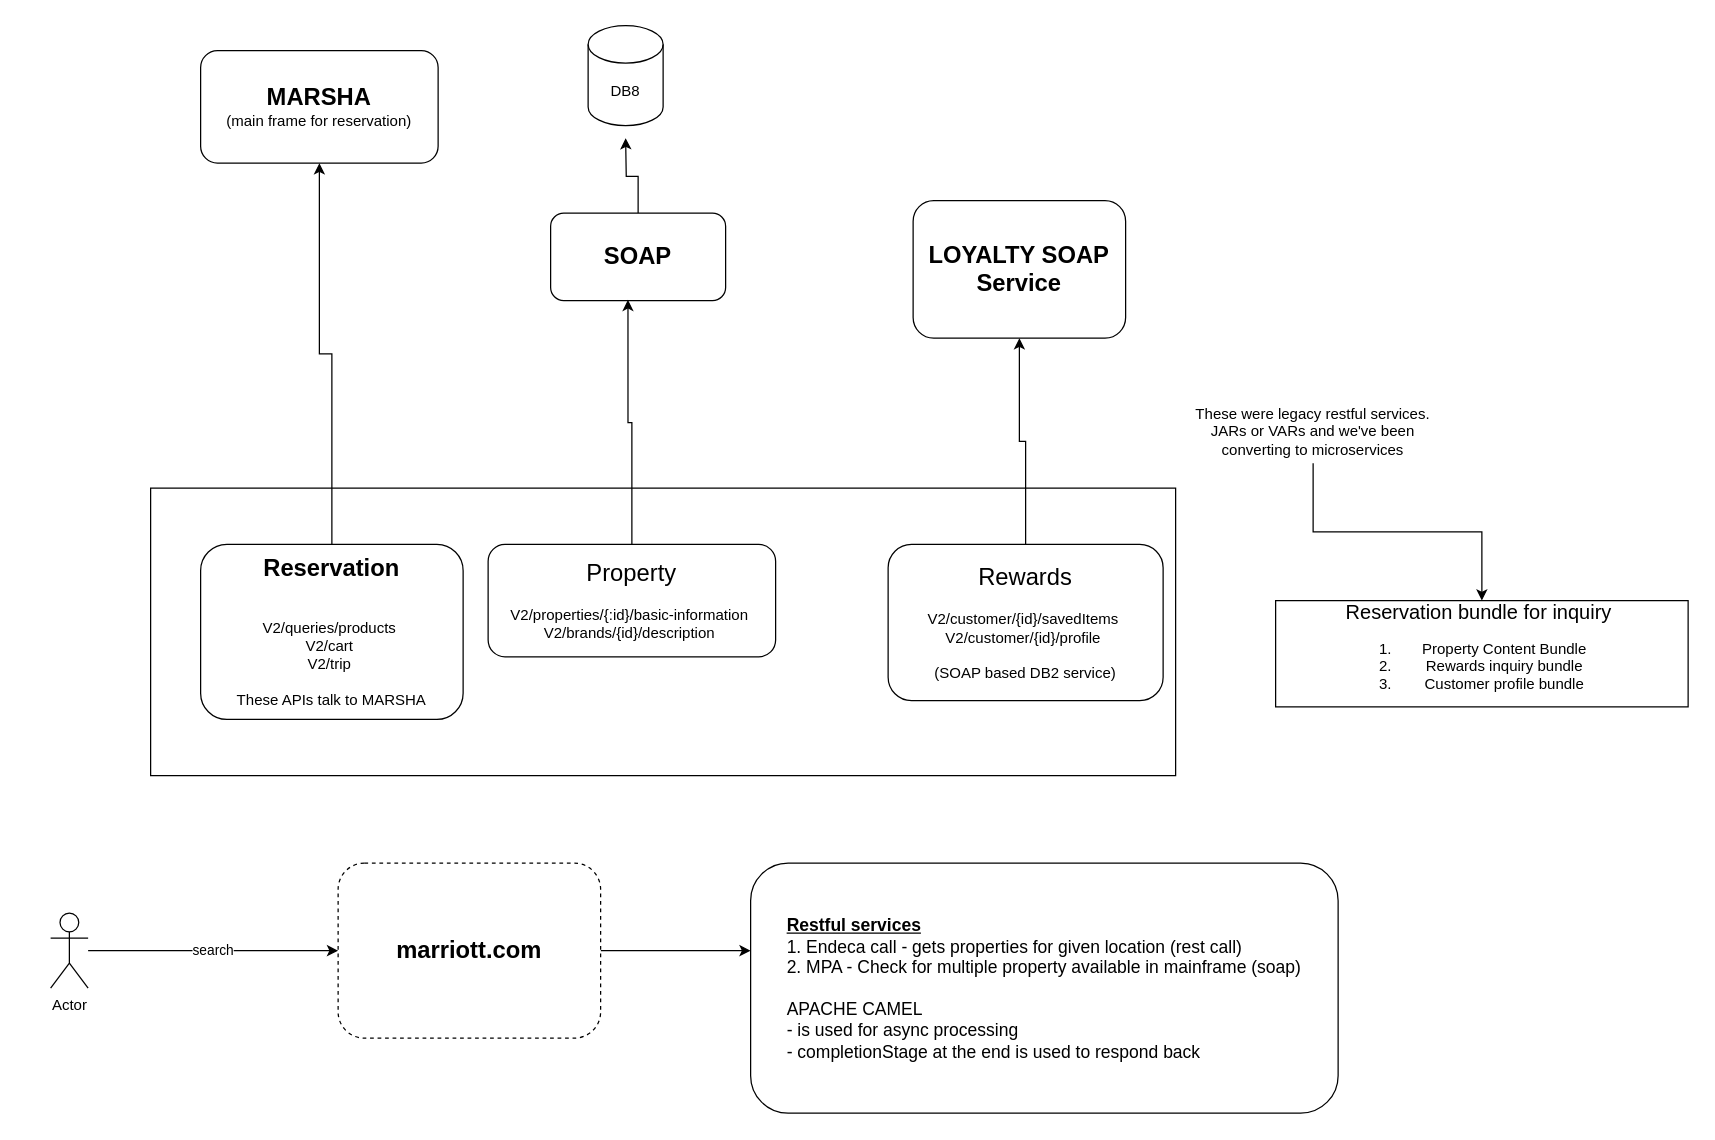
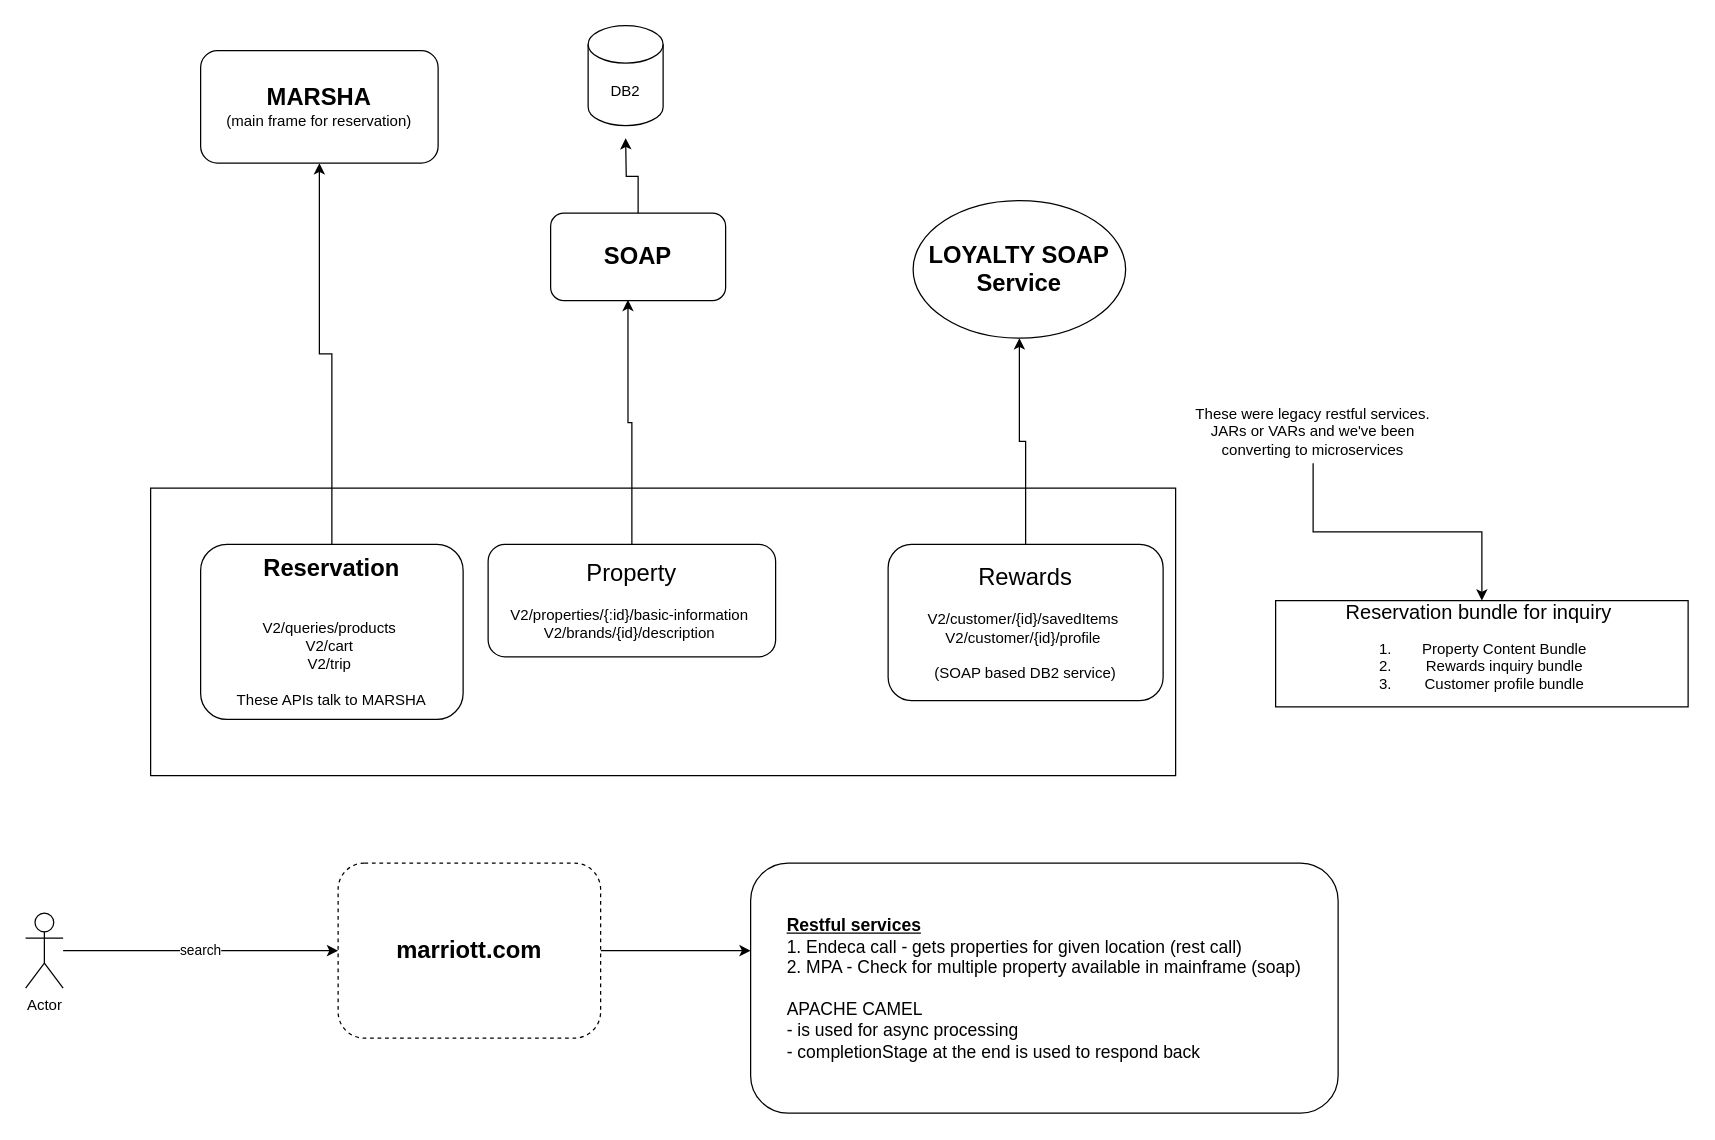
(626, 92) -> (626, 92)
(1019, 269) -> (1019, 269)
(69, 951) -> (44, 951)
